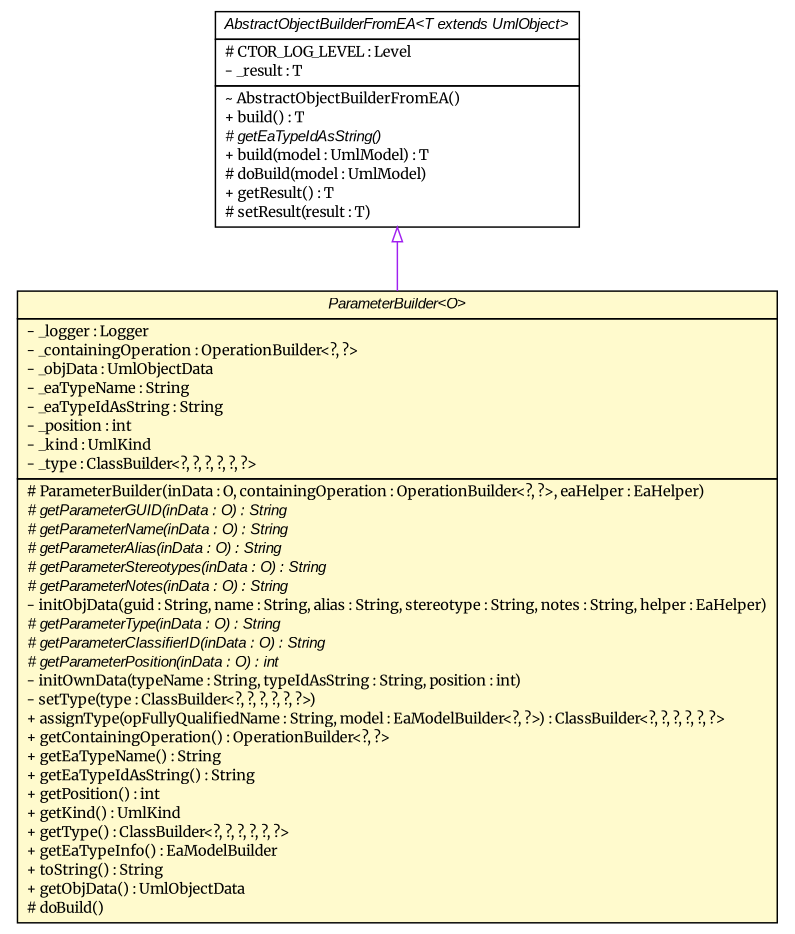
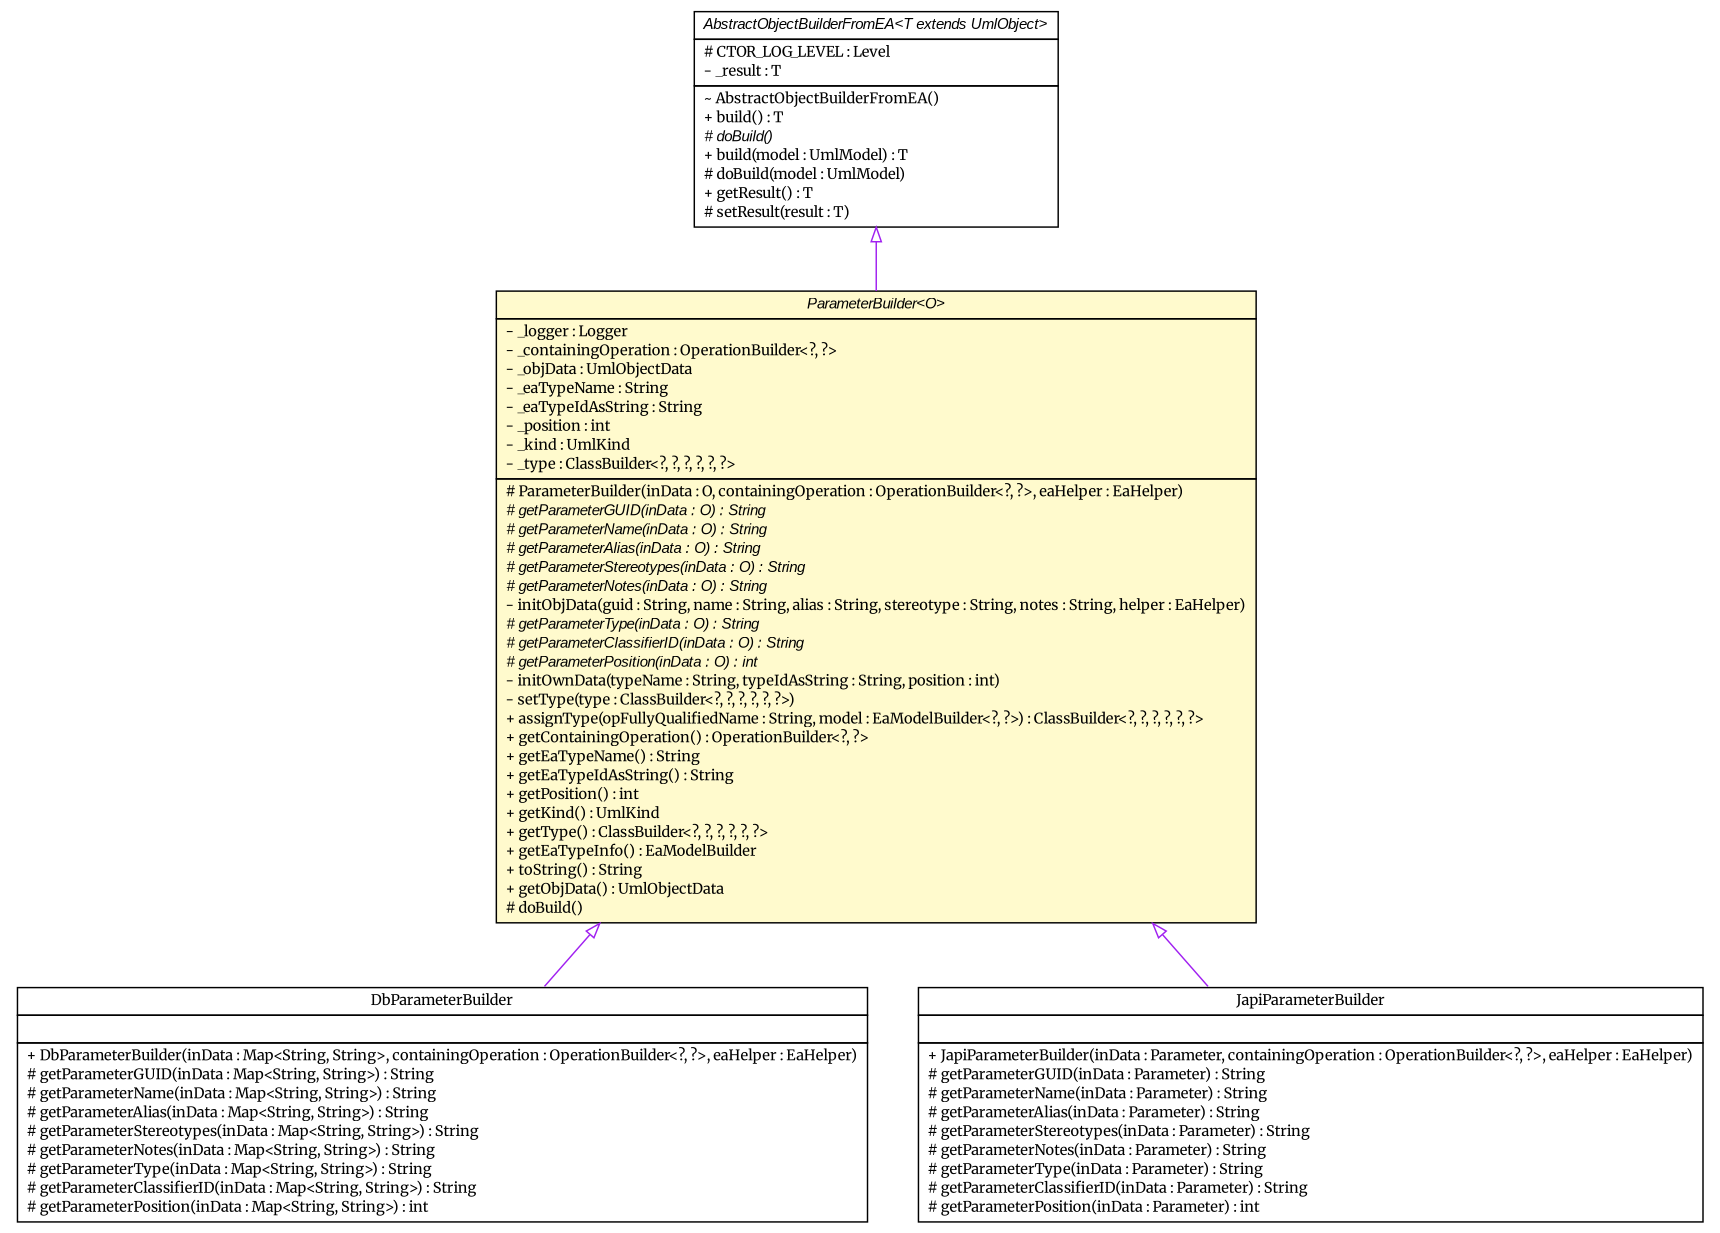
(303, 137) -> (739, 137)
none -> (442, 1104)
none -> (1310, 1104)
